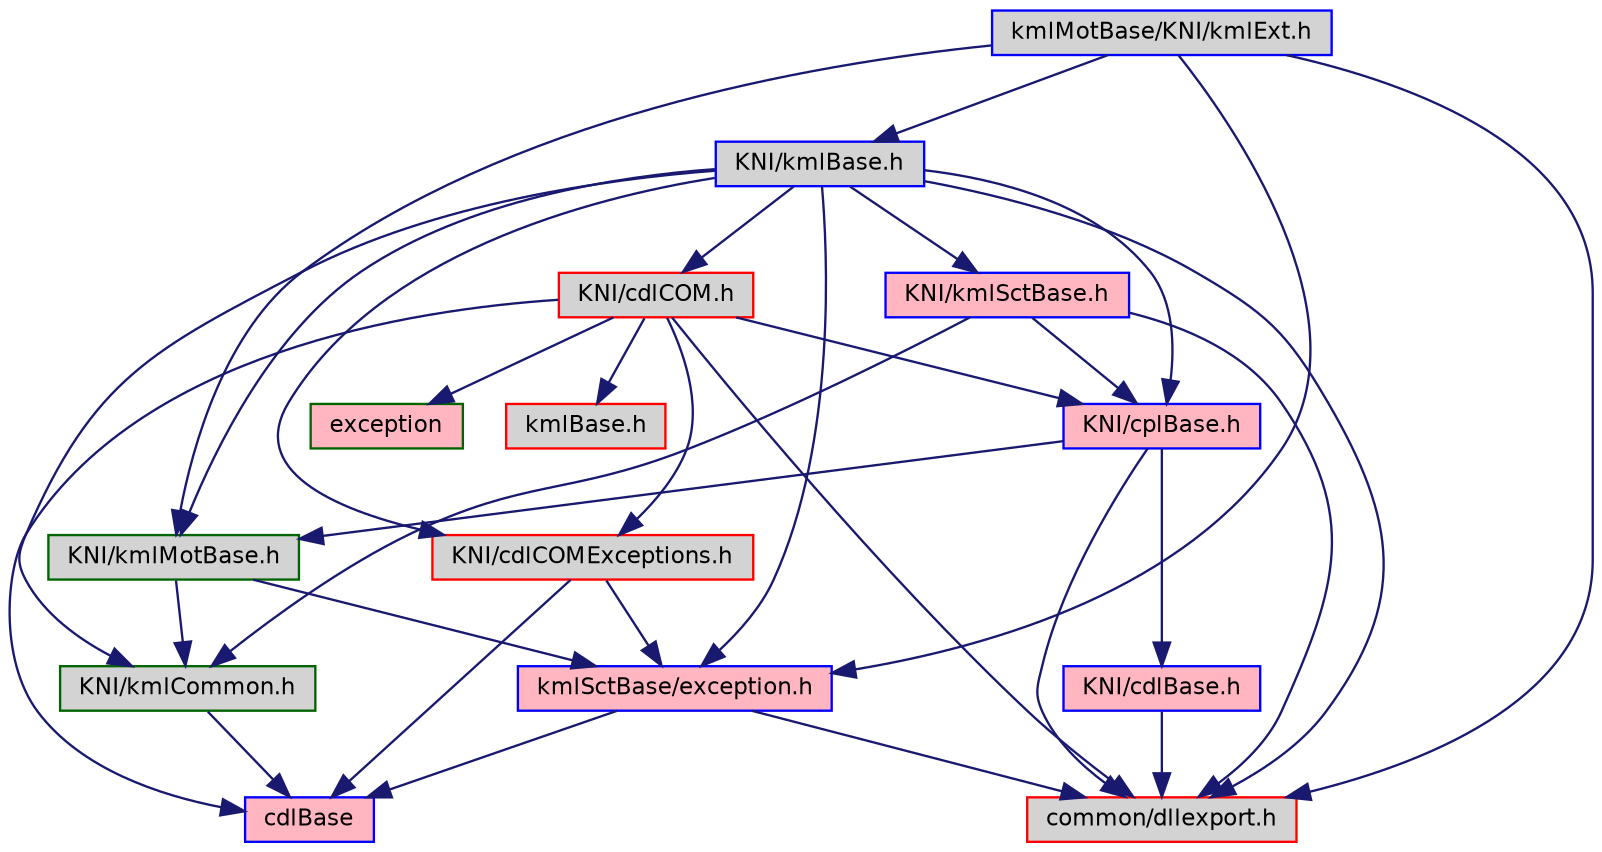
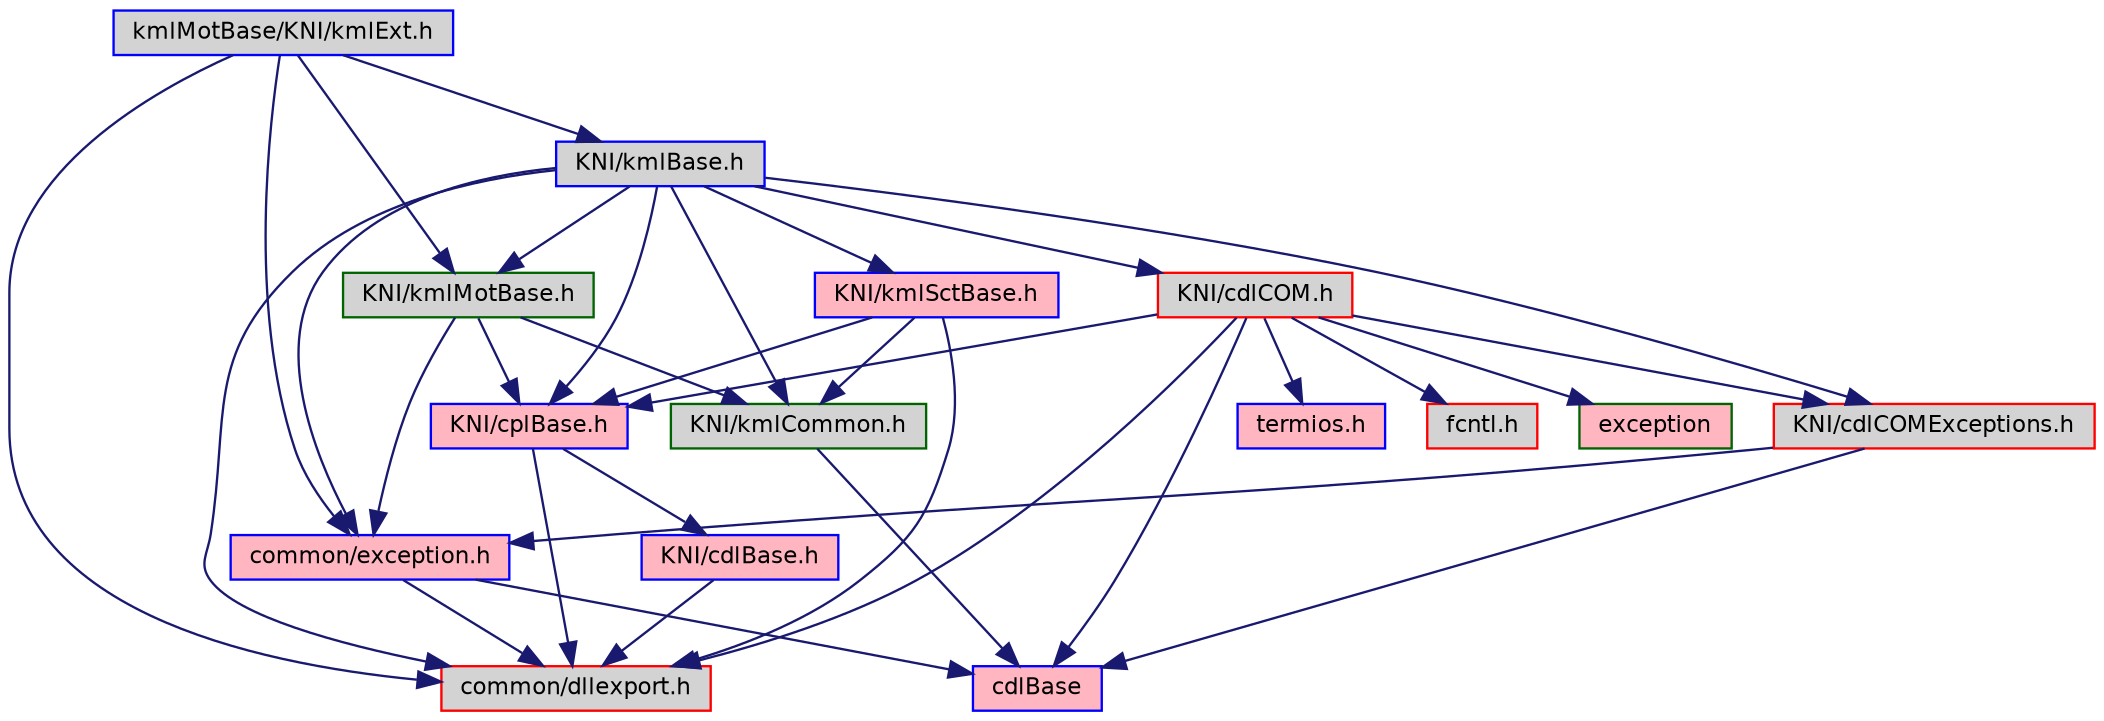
(586, 426) -> (1482, 426)
none -> (1311, 426)
(693, 488) -> (494, 350)
(675, 688) -> (370, 557)
